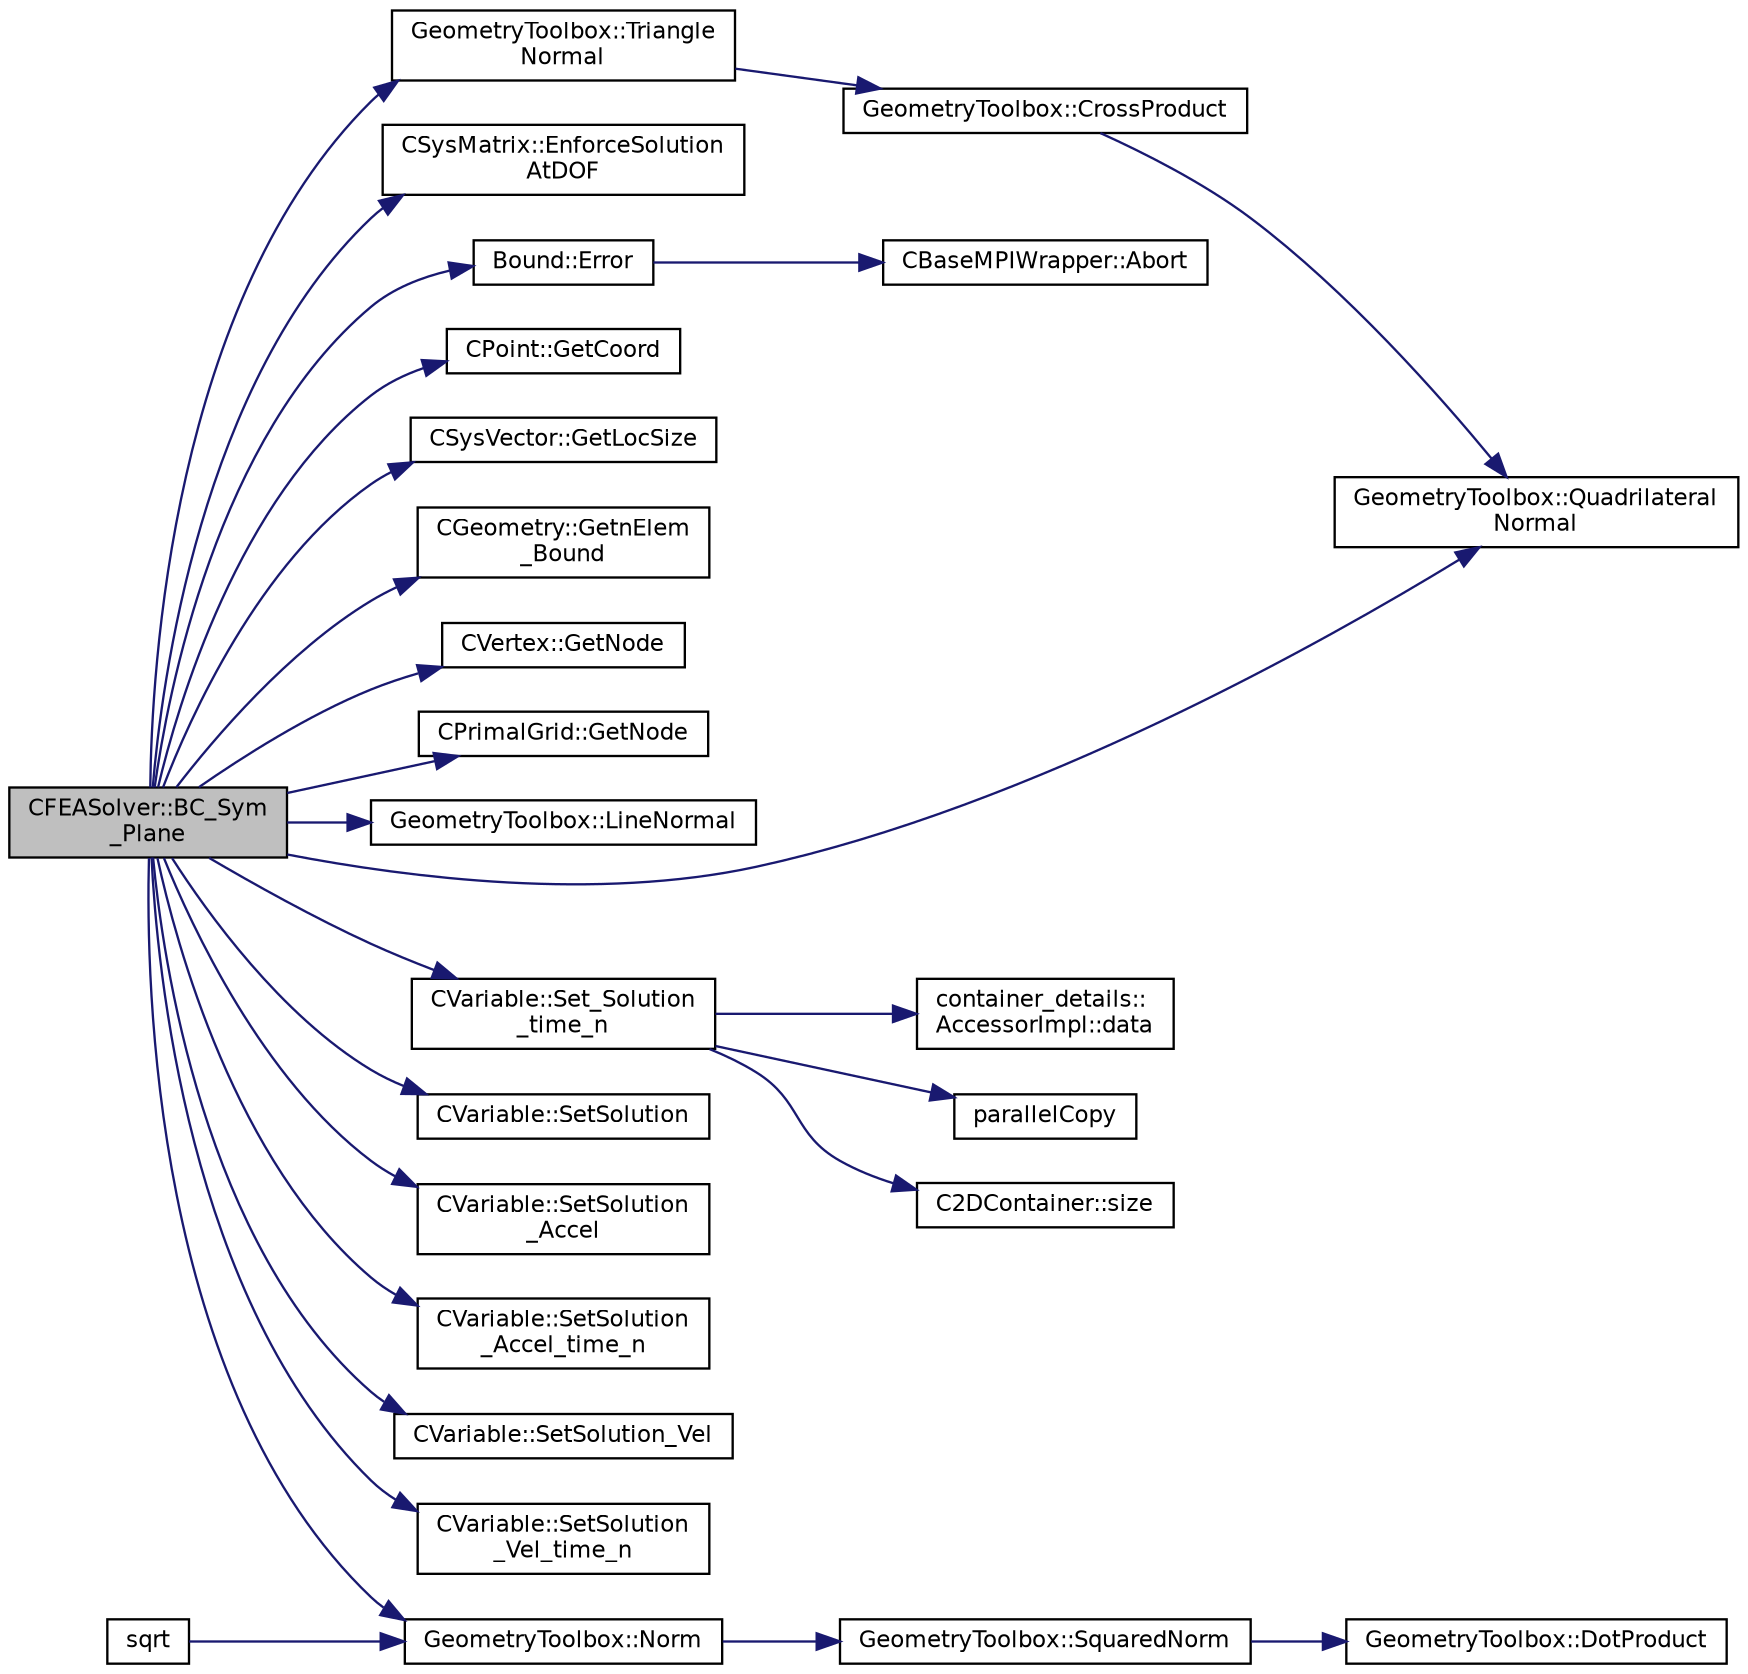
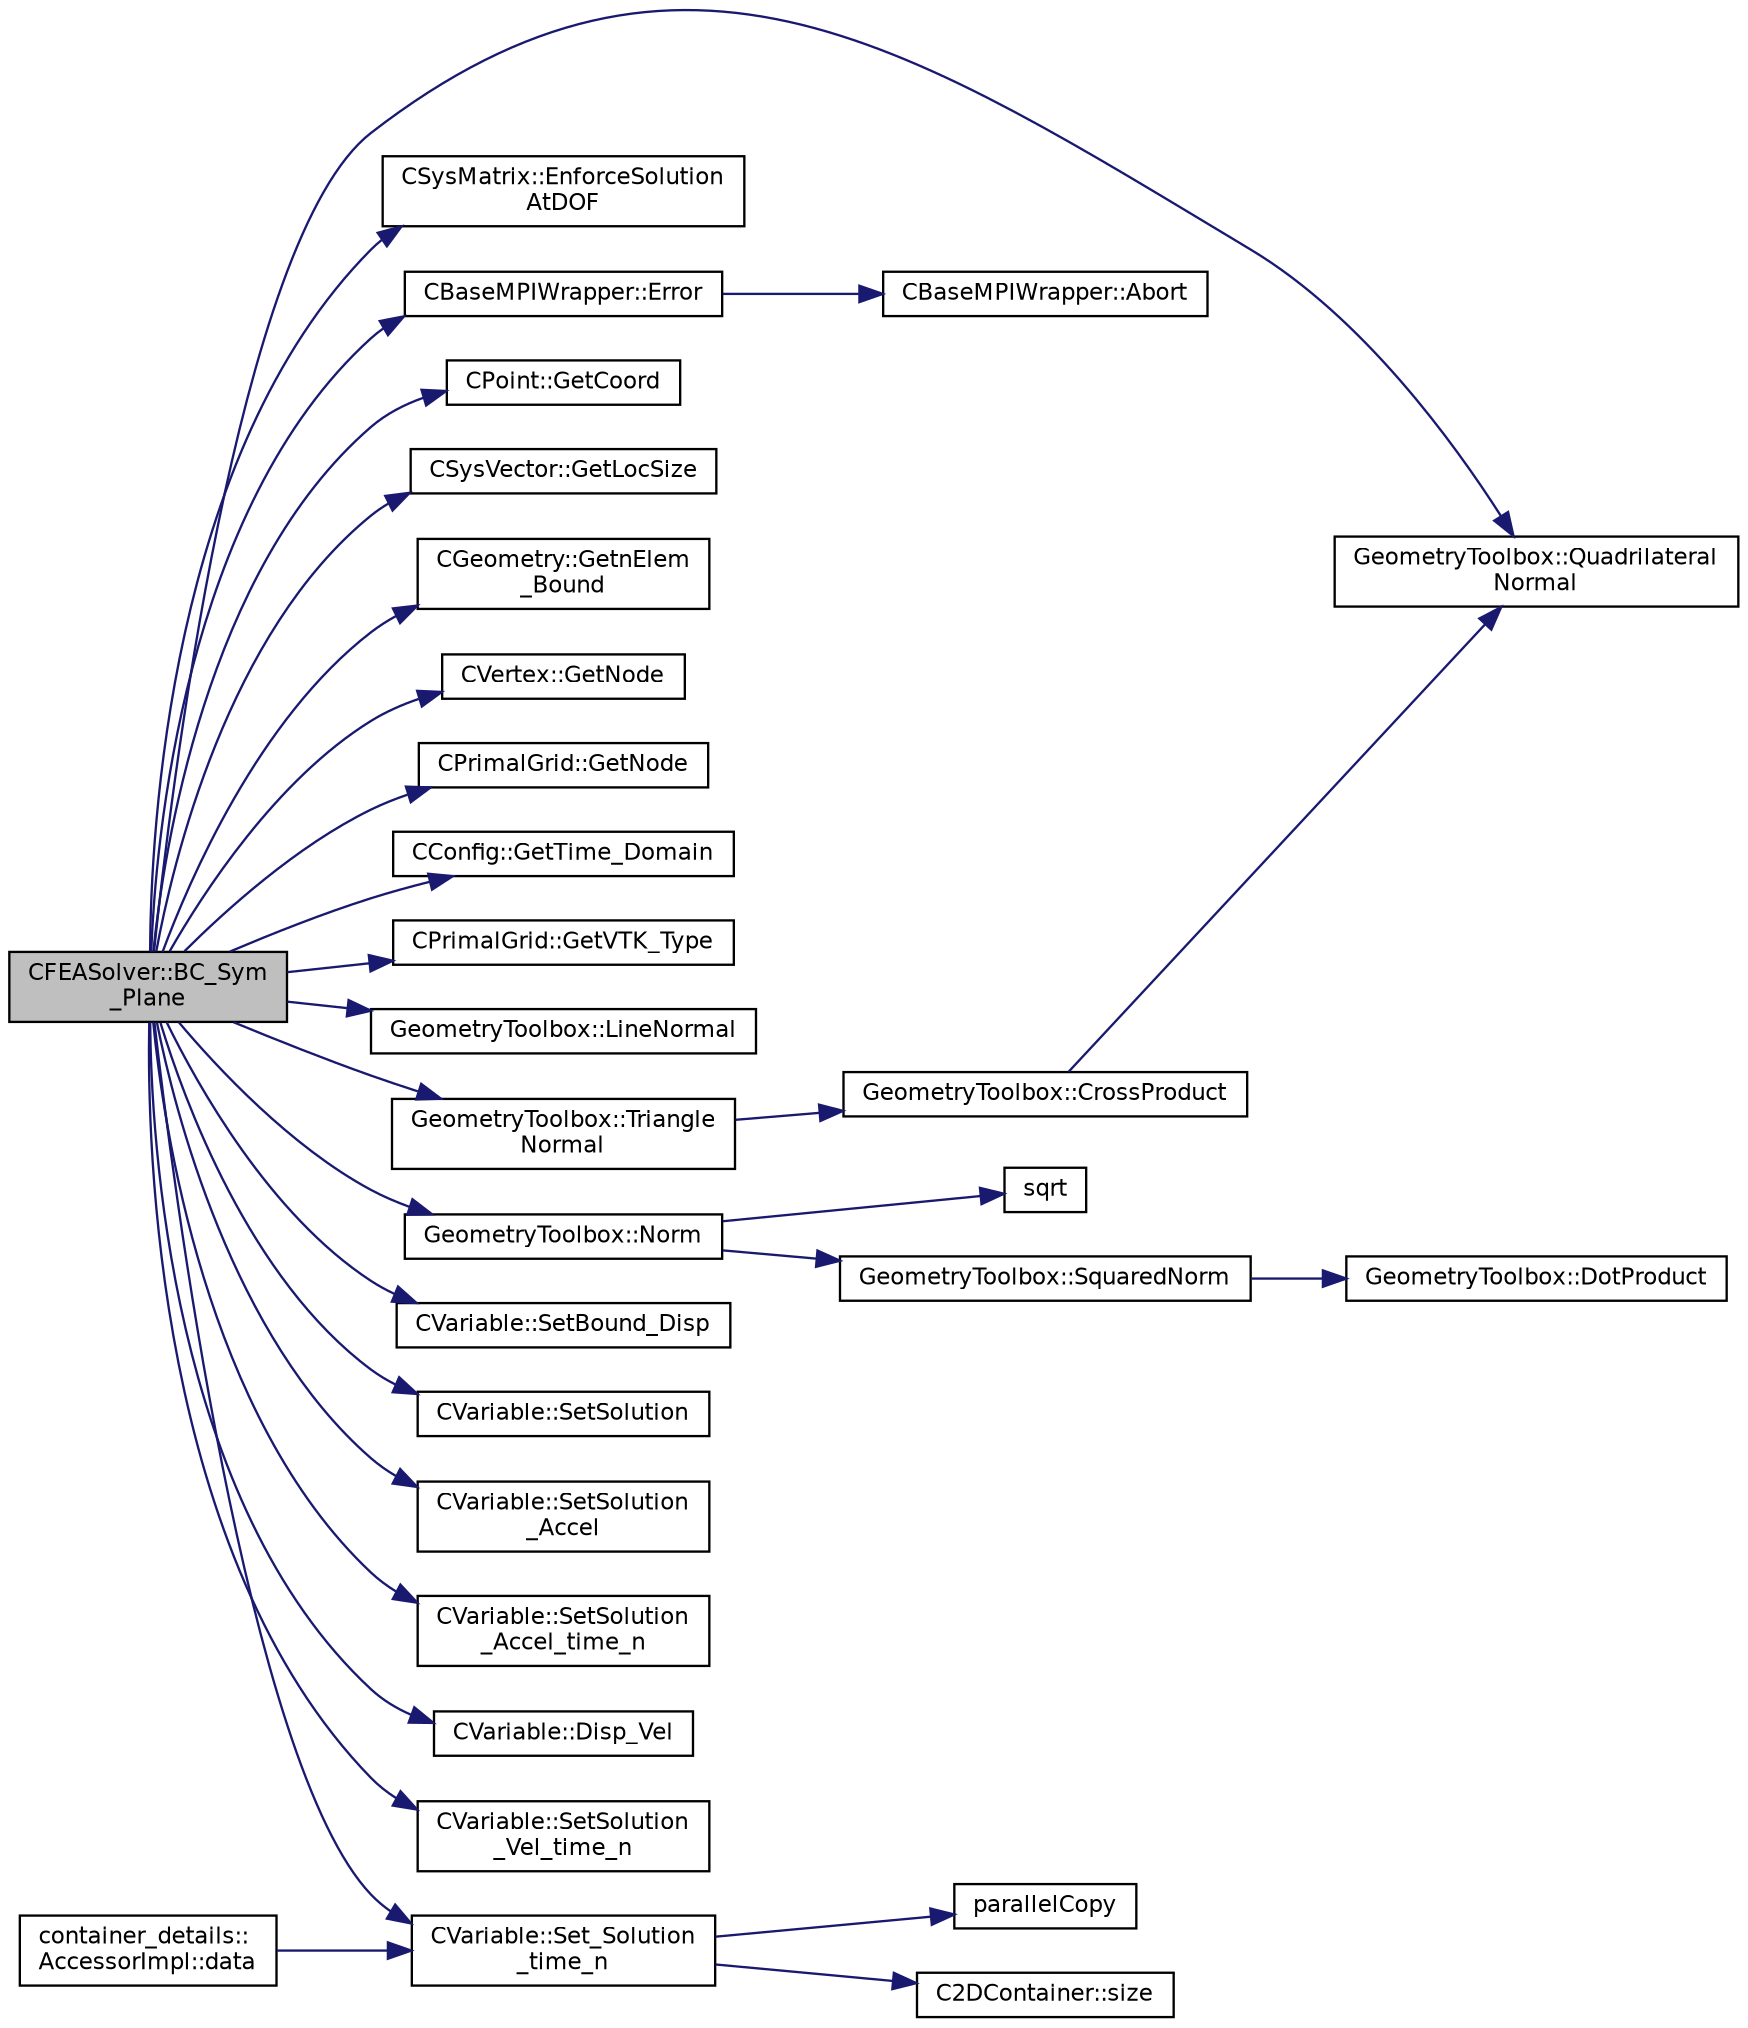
(564, 262) -> (564, 294)
none -> (564, 854)
none -> (564, 943)
(804, 1014) -> (332, 1951)
none -> (564, 1325)
(564, 1436) -> (564, 1734)
(285, 1642) -> (851, 1209)
